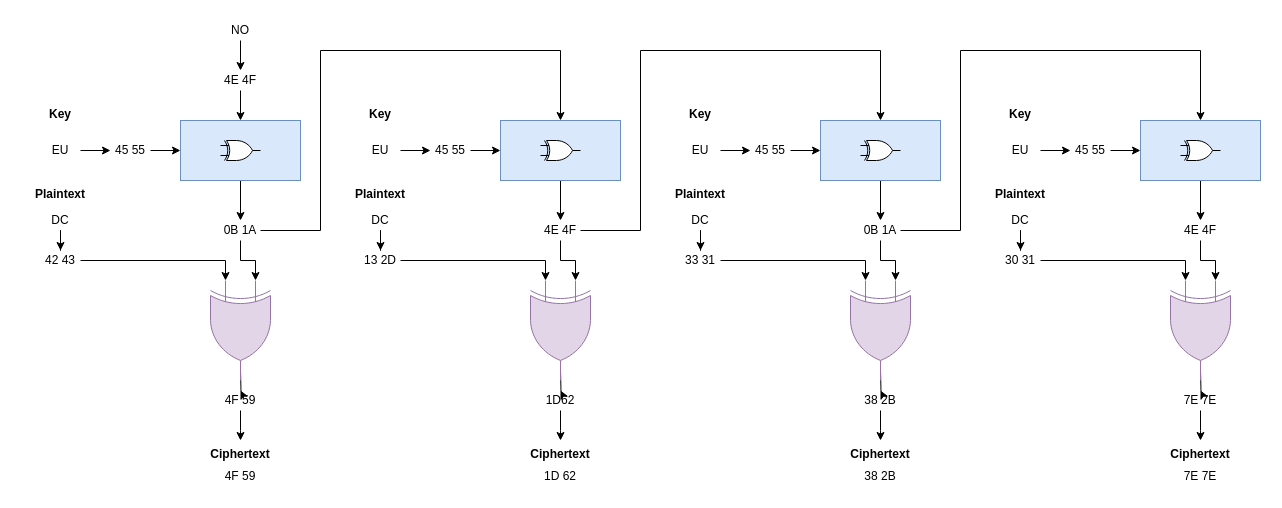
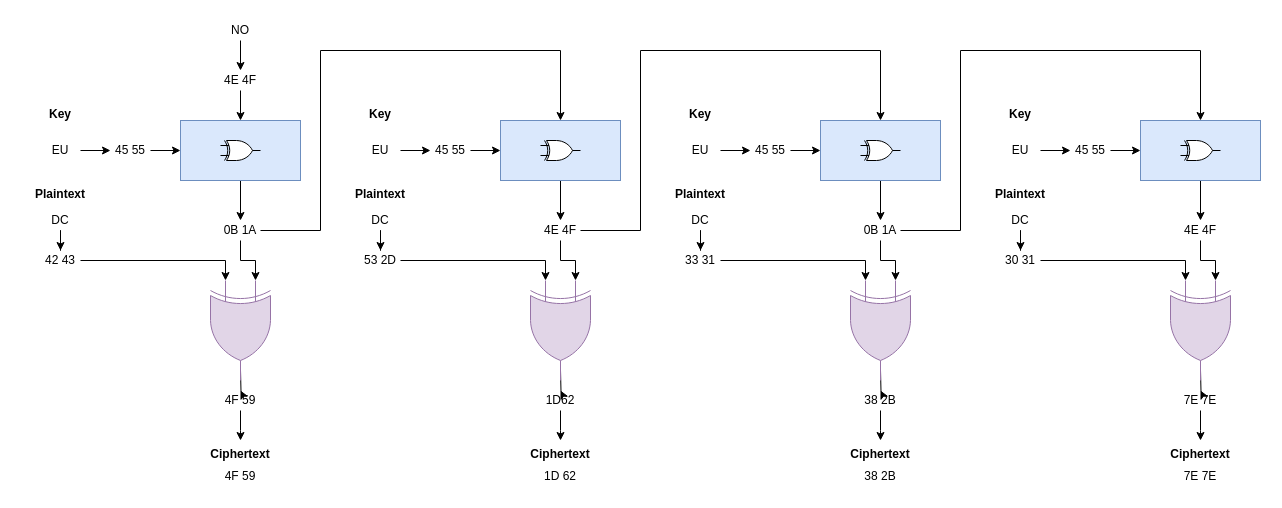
(381, 261) -> (381, 261)
